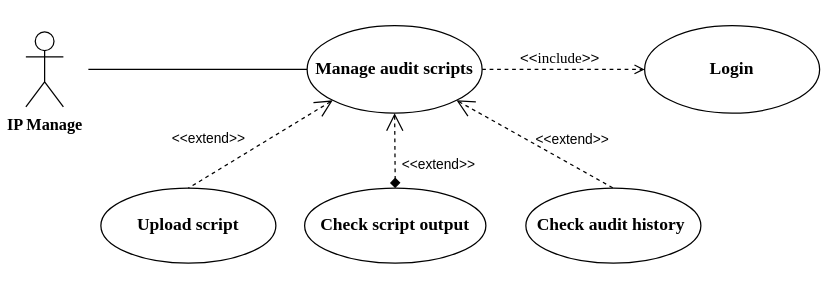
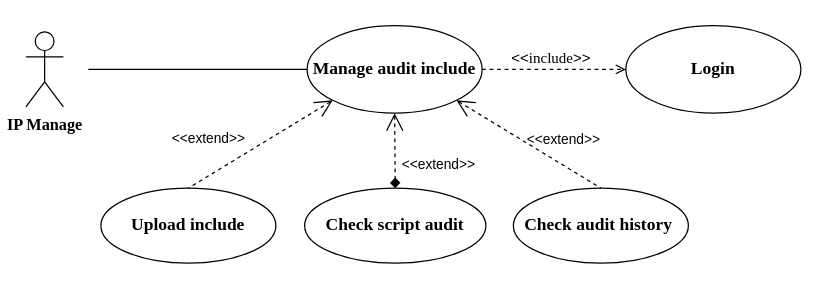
(394, 69) -> (394, 69)
(732, 69) -> (713, 69)
(188, 226) -> (188, 226)
(395, 226) -> (395, 226)
(613, 226) -> (601, 226)
